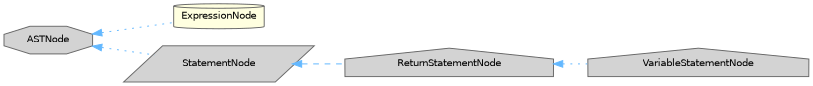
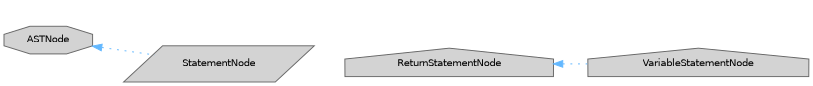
(219, 16) -> none
(323, 64) -> none
